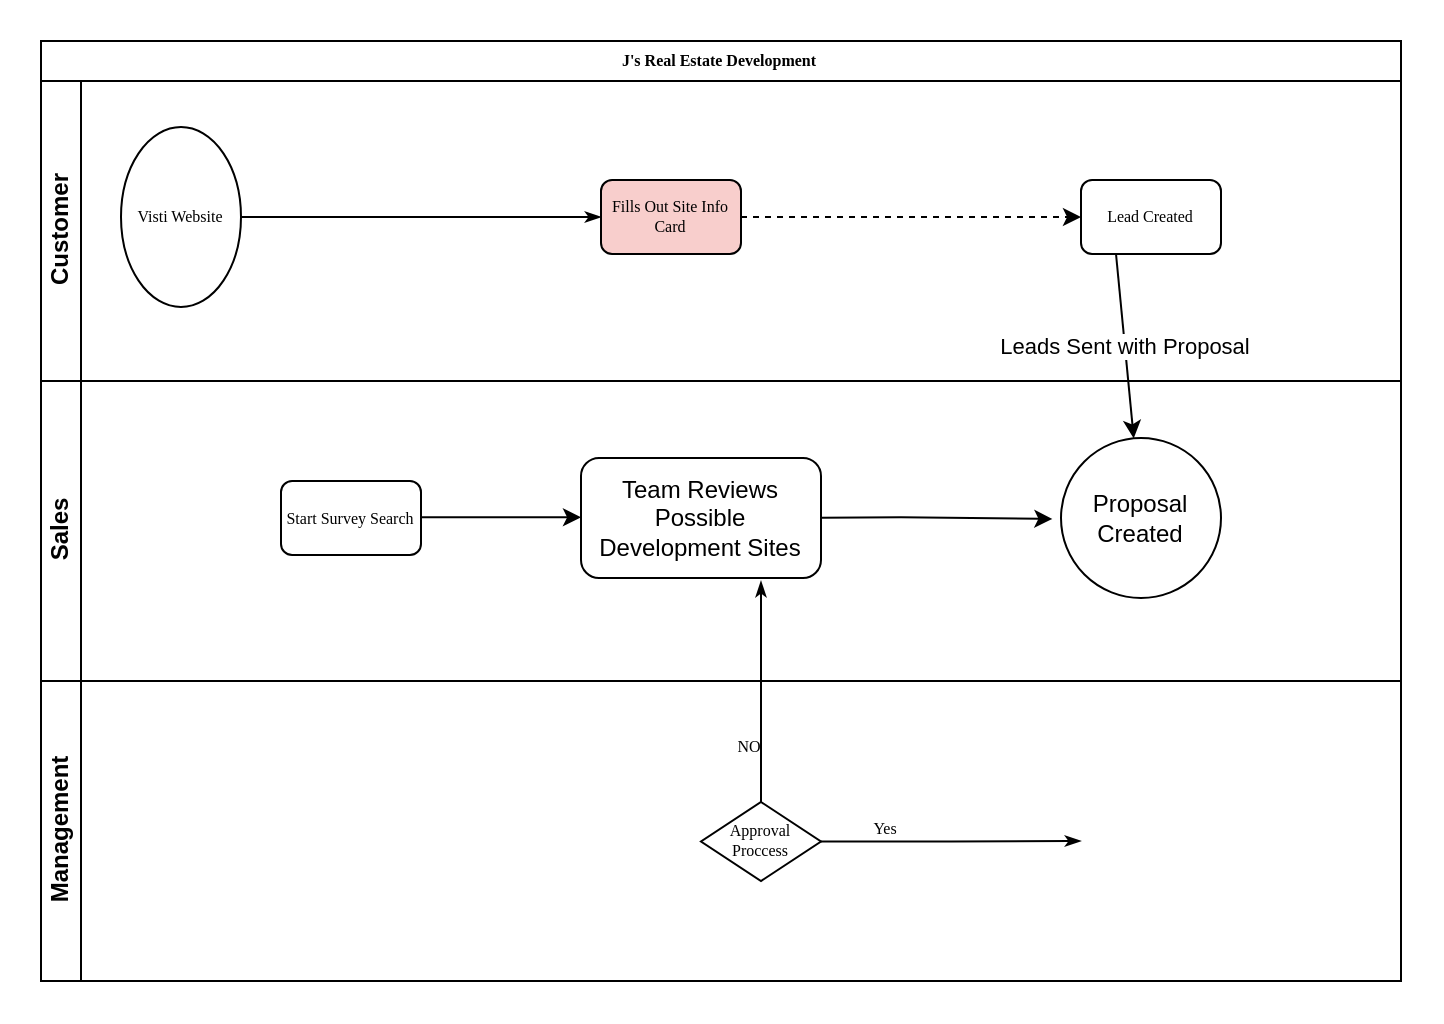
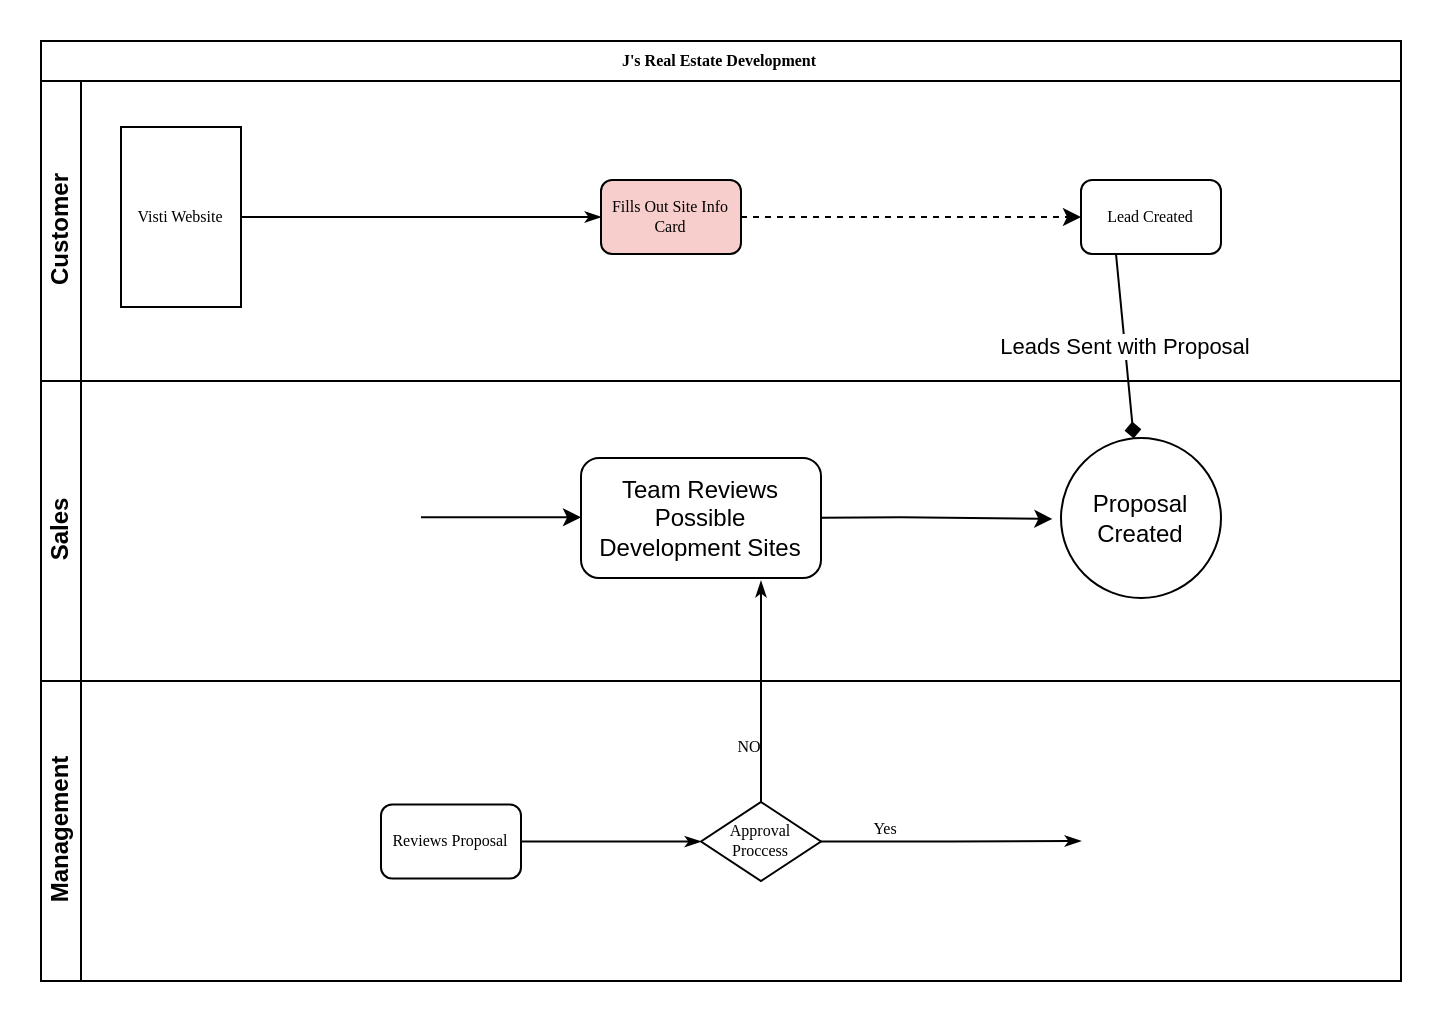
(181, 217) -> (181, 217)
(1132, 423) -> (1132, 422)
(351, 518) -> none
none -> (451, 842)
none -> (605, 842)
